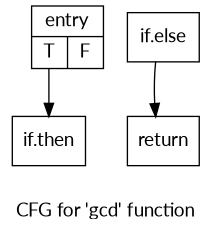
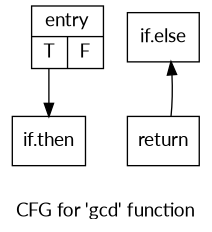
(154, 83) -> (172, 96)
